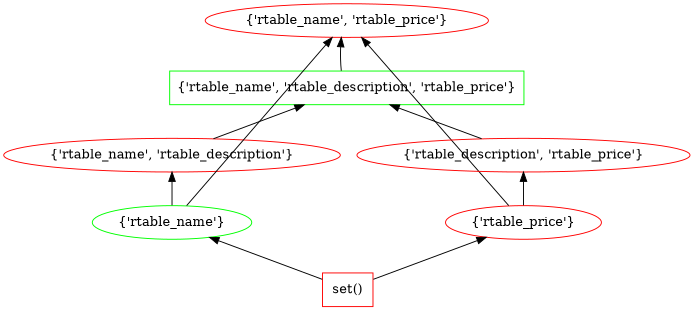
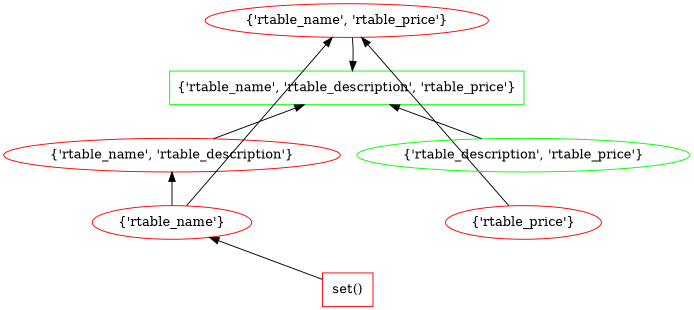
(341, 59) -> (353, 49)
(523, 155) -> (523, 155)
(523, 193) -> none
(172, 222) -> (172, 222)
(425, 260) -> none
